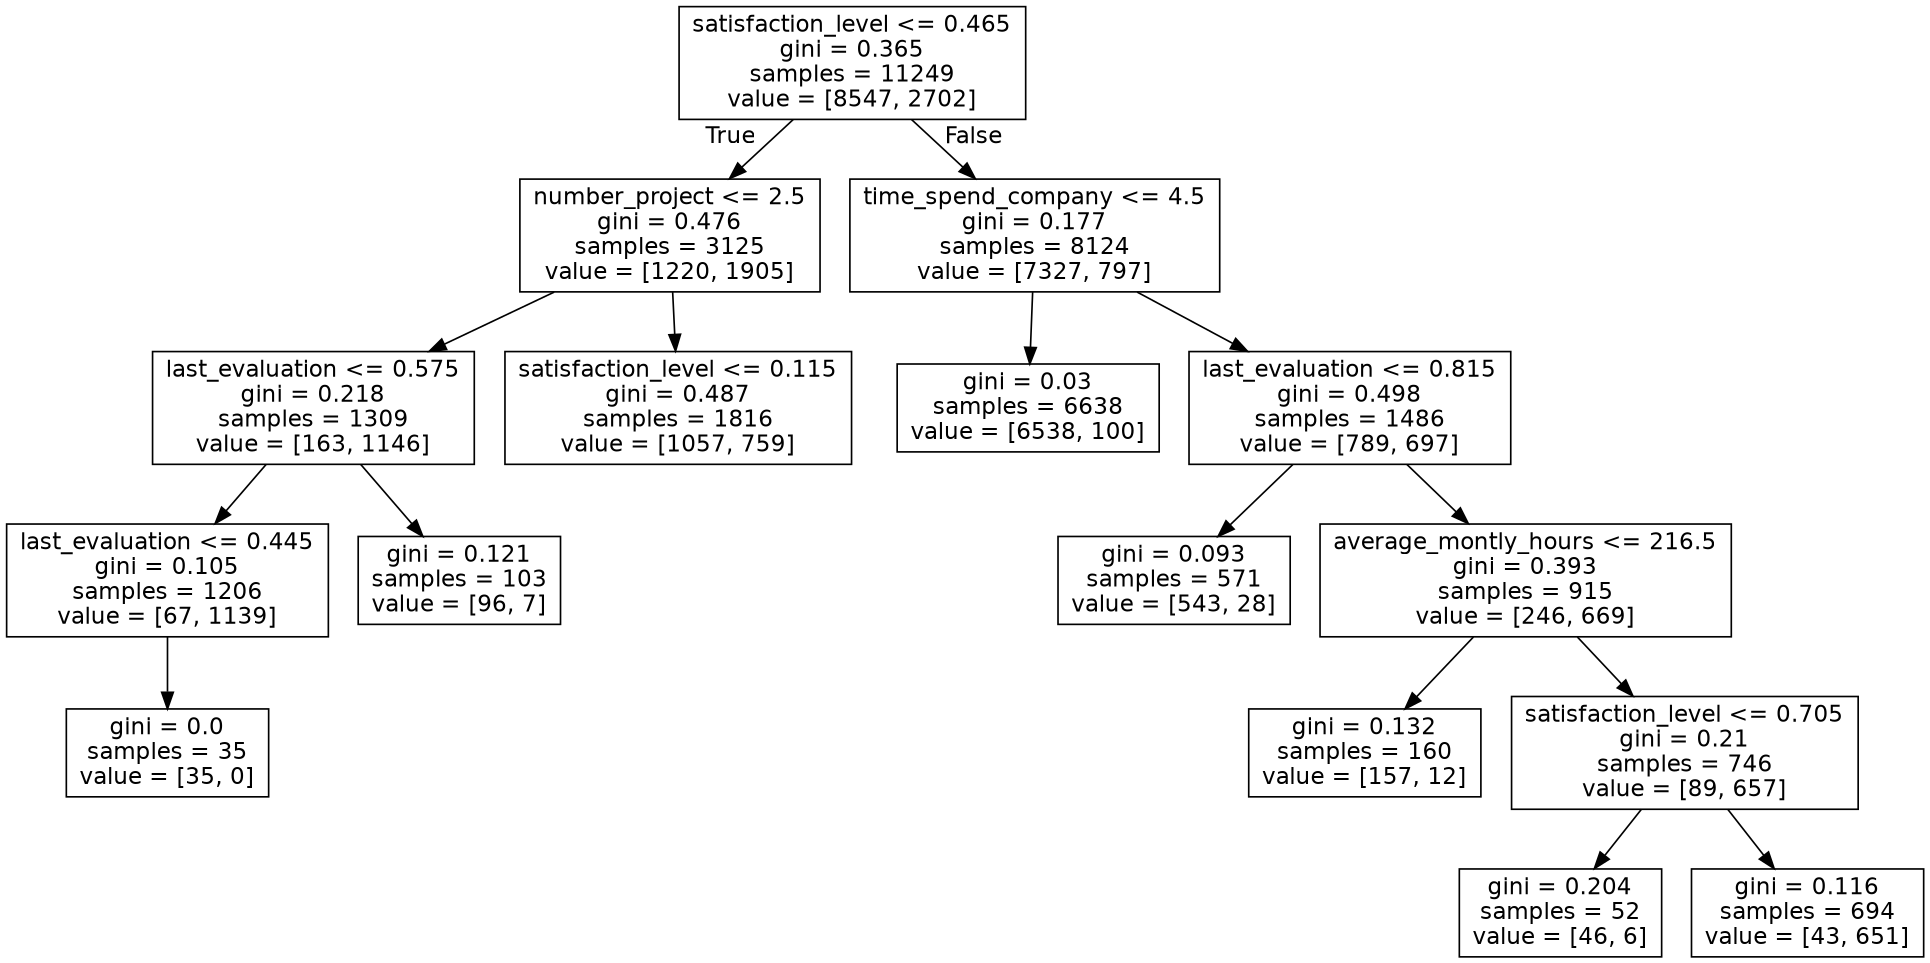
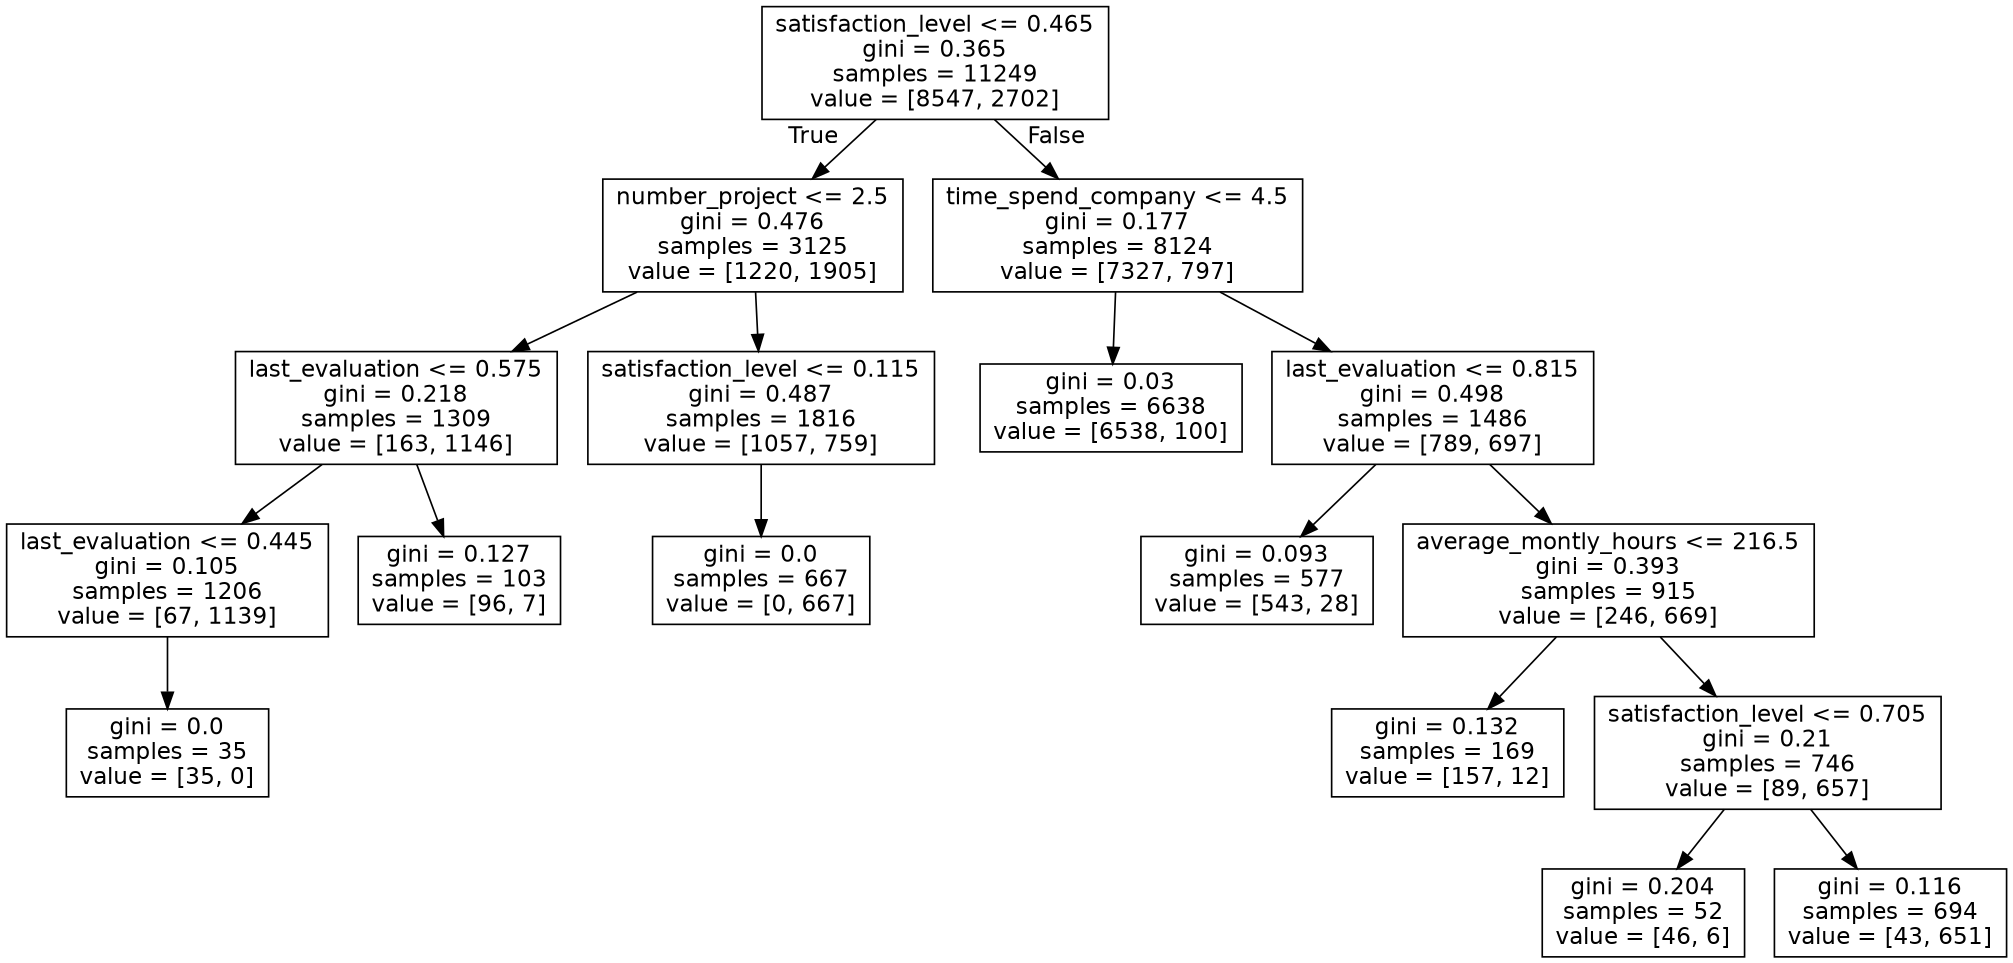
(459, 580) -> (459, 580)
none -> (761, 580)
(1174, 580) -> (1257, 580)
(1365, 753) -> (1448, 753)
